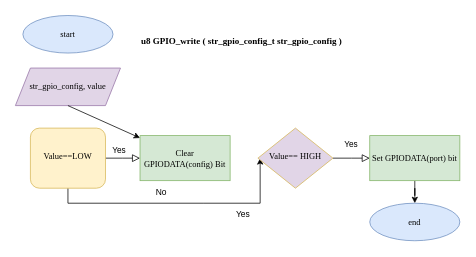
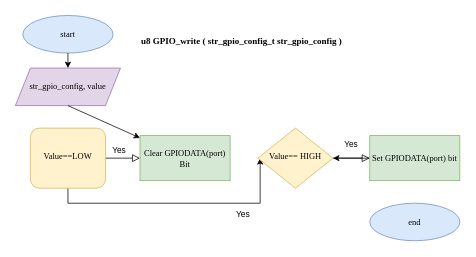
none -> (68, 61)
(185, 158) -> (185, 158)
(295, 158) -> (295, 158)
(161, 192) -> none
(414, 194) -> (366, 158)
